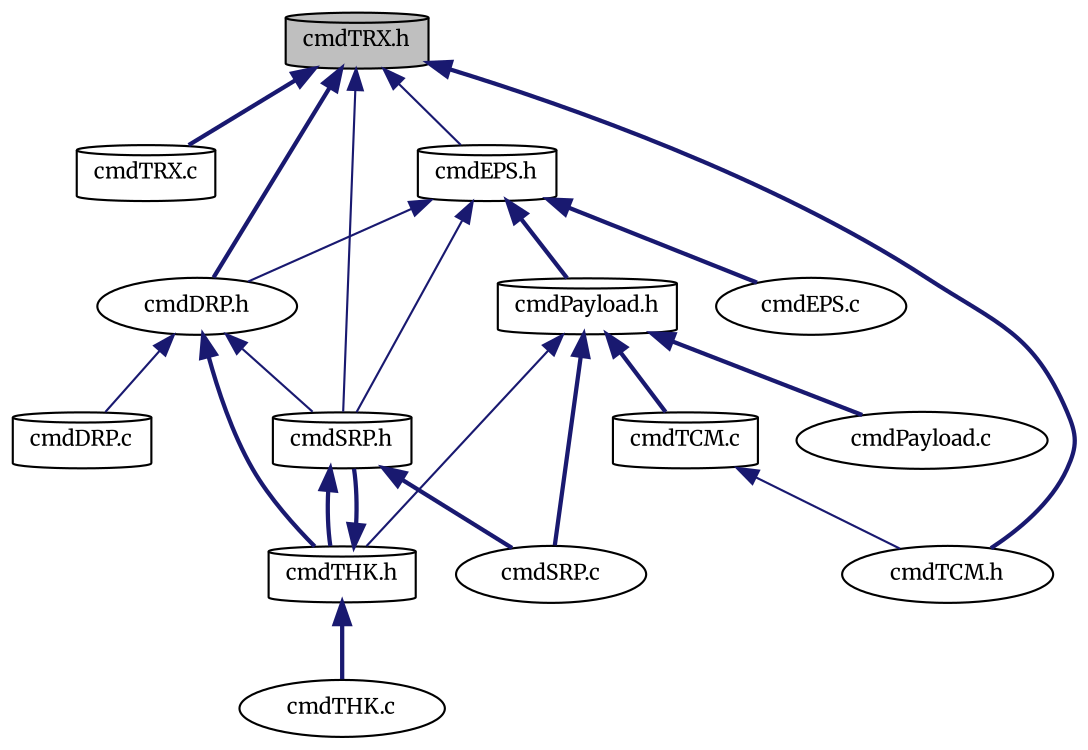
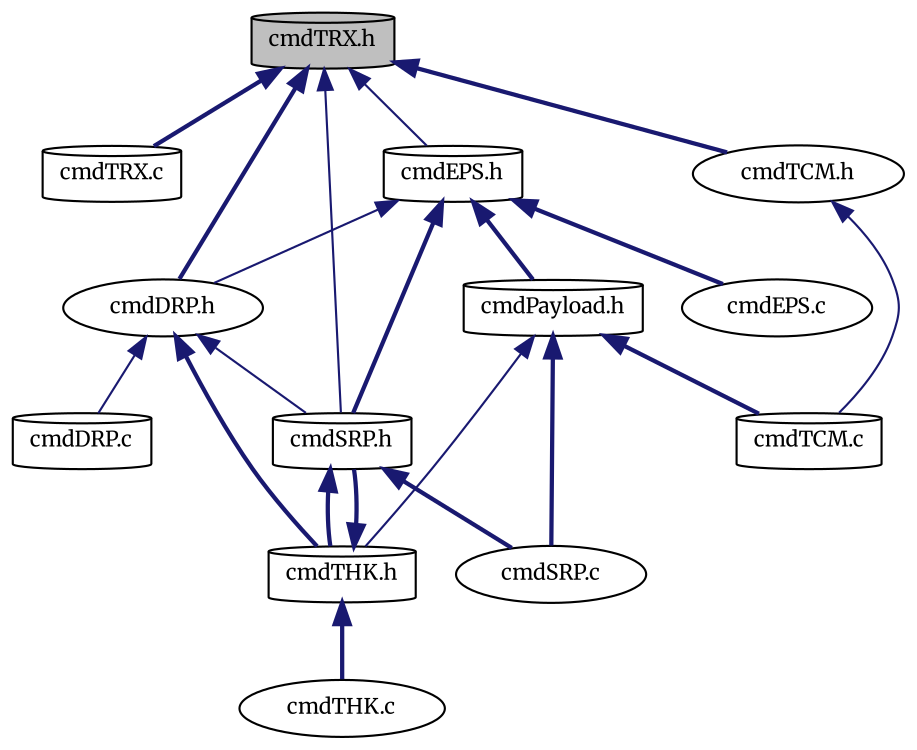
(409, 316) -> (393, 318)
(922, 440) -> none
(828, 513) -> (898, 316)
